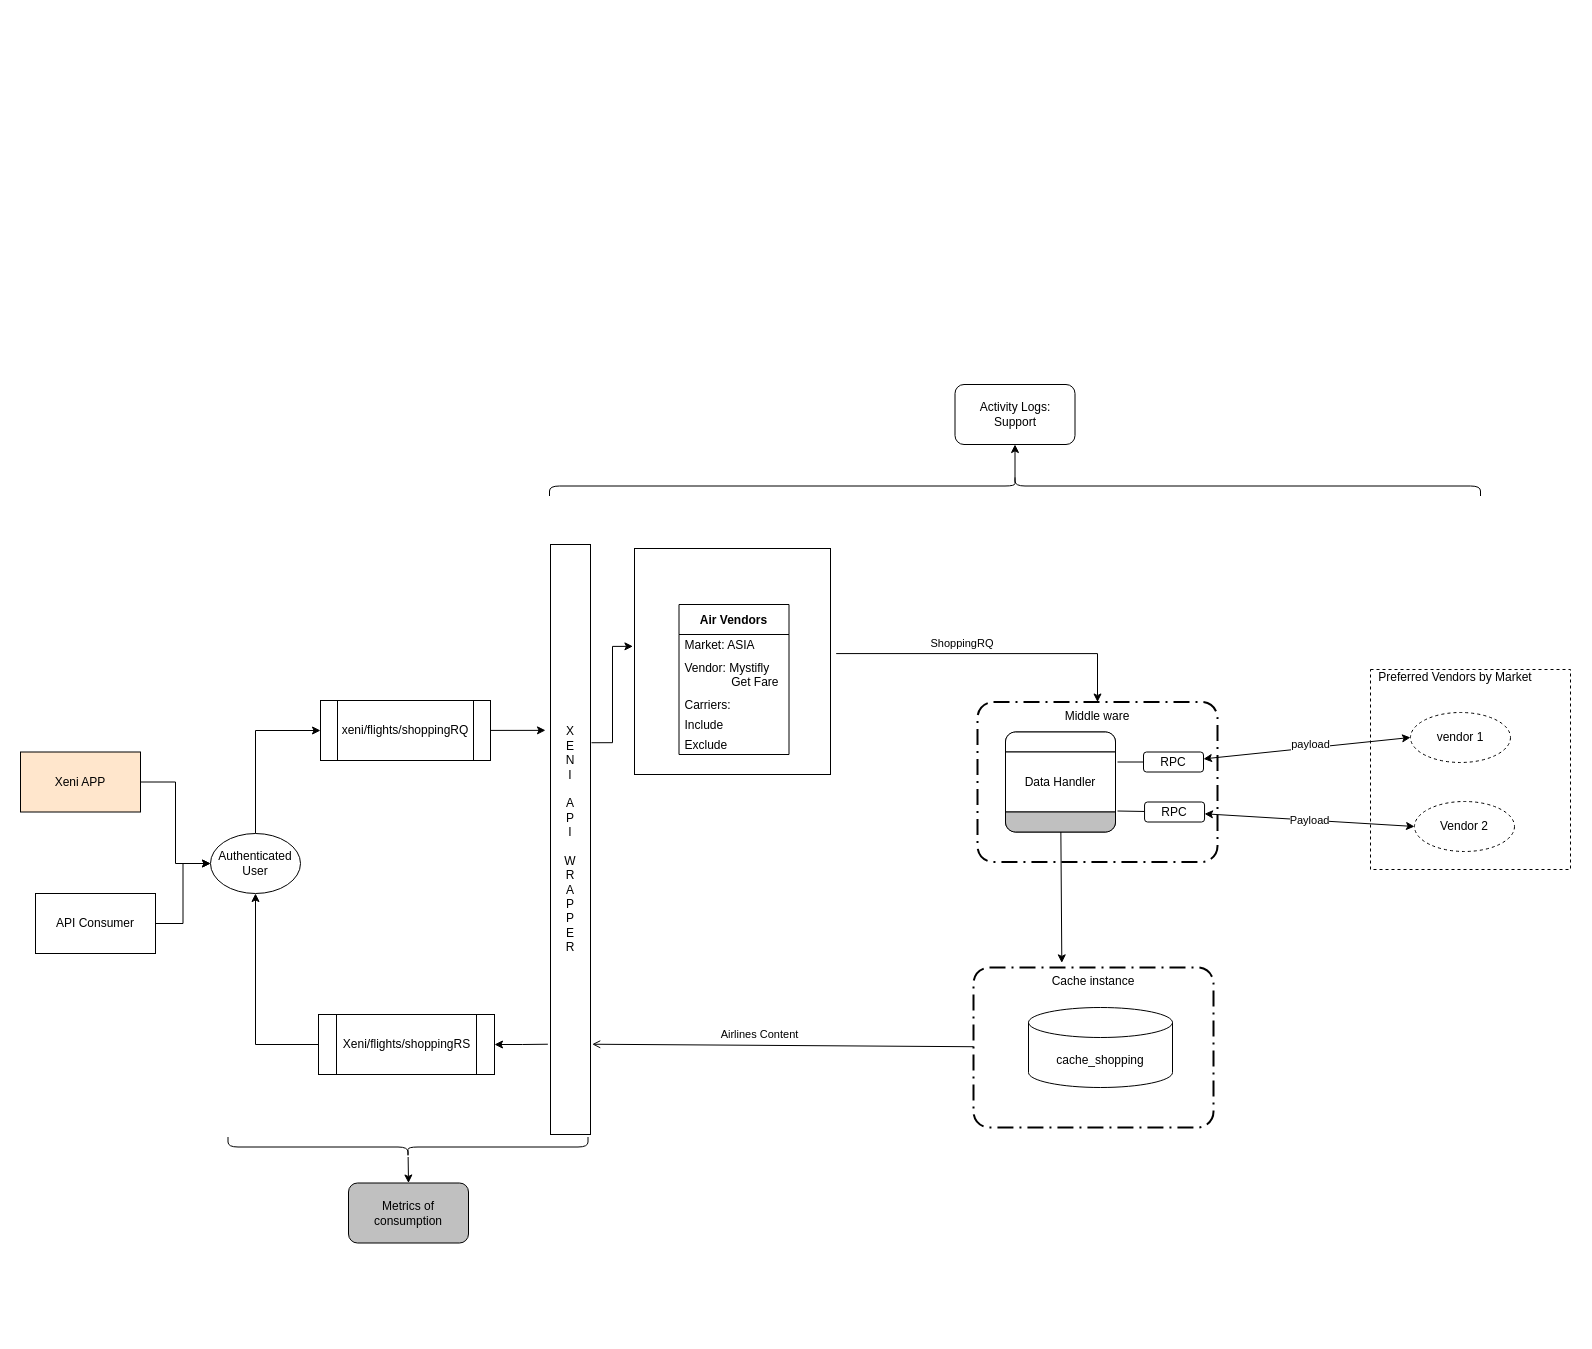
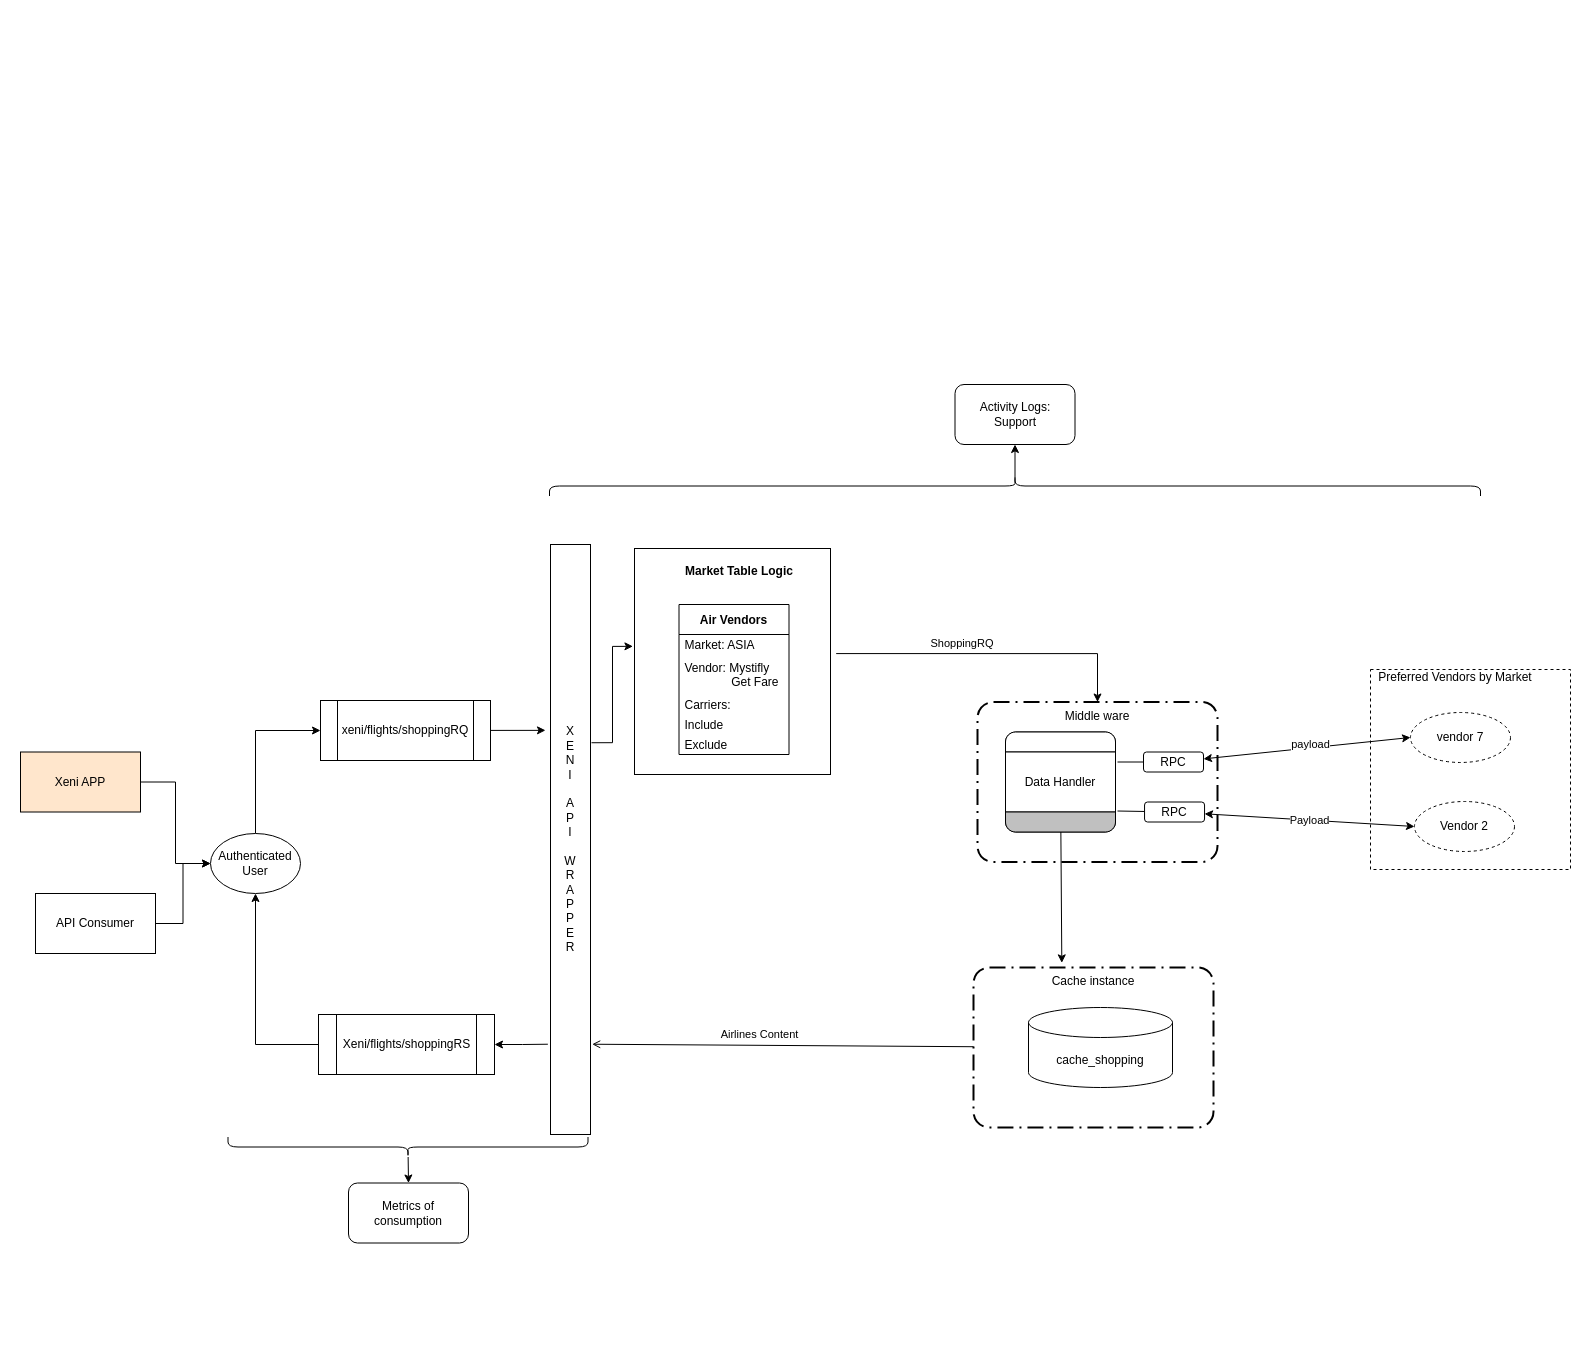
none -> (739, 572)
(1461, 738) -> (1461, 738)
(409, 1213) -> (409, 1213)
